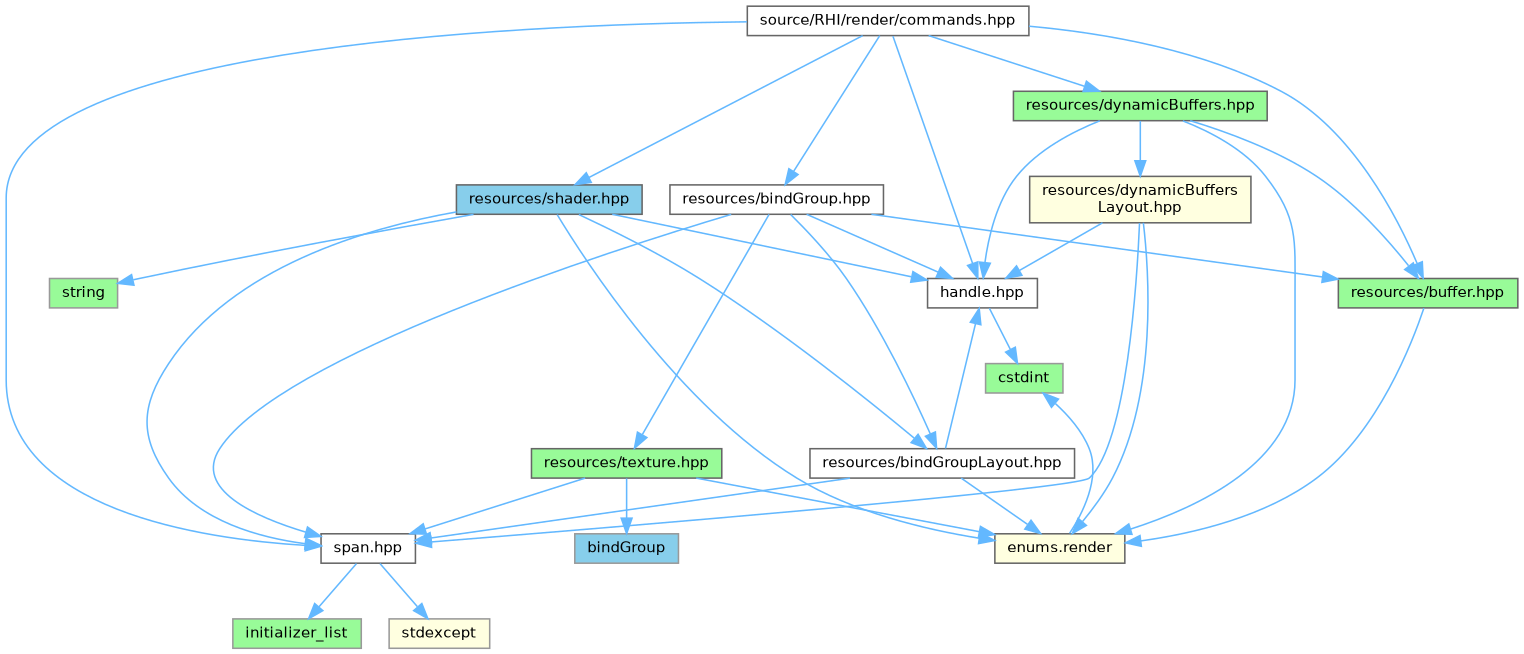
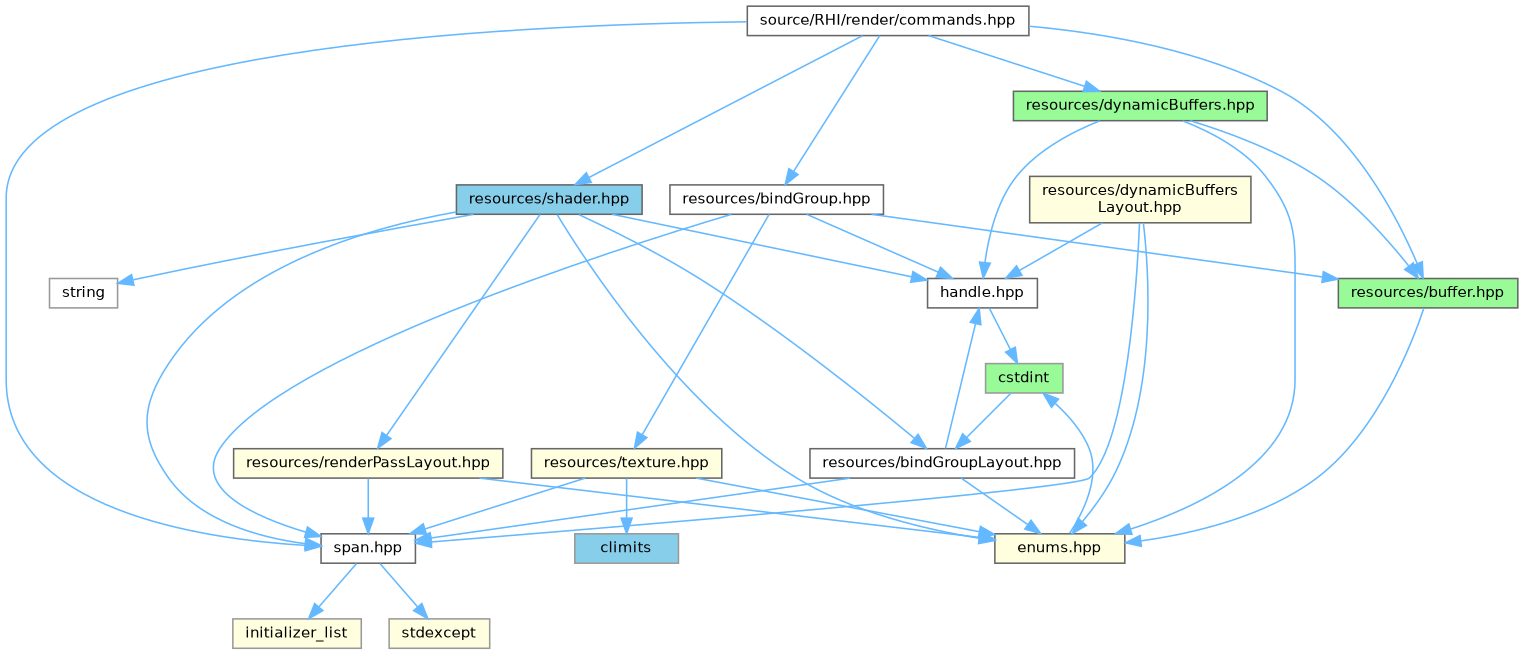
(1140, 141) -> none
(933, 150) -> none
(84, 293) -> (84, 293)
(871, 317) -> (989, 415)
none -> (368, 463)
(627, 463) -> (627, 463)
(627, 548) -> (627, 548)
(1060, 548) -> (1060, 548)
(297, 634) -> (297, 634)
